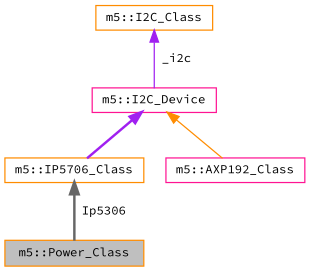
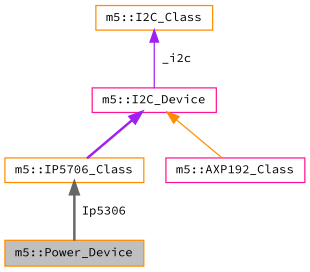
(74, 253) -> (74, 253)
